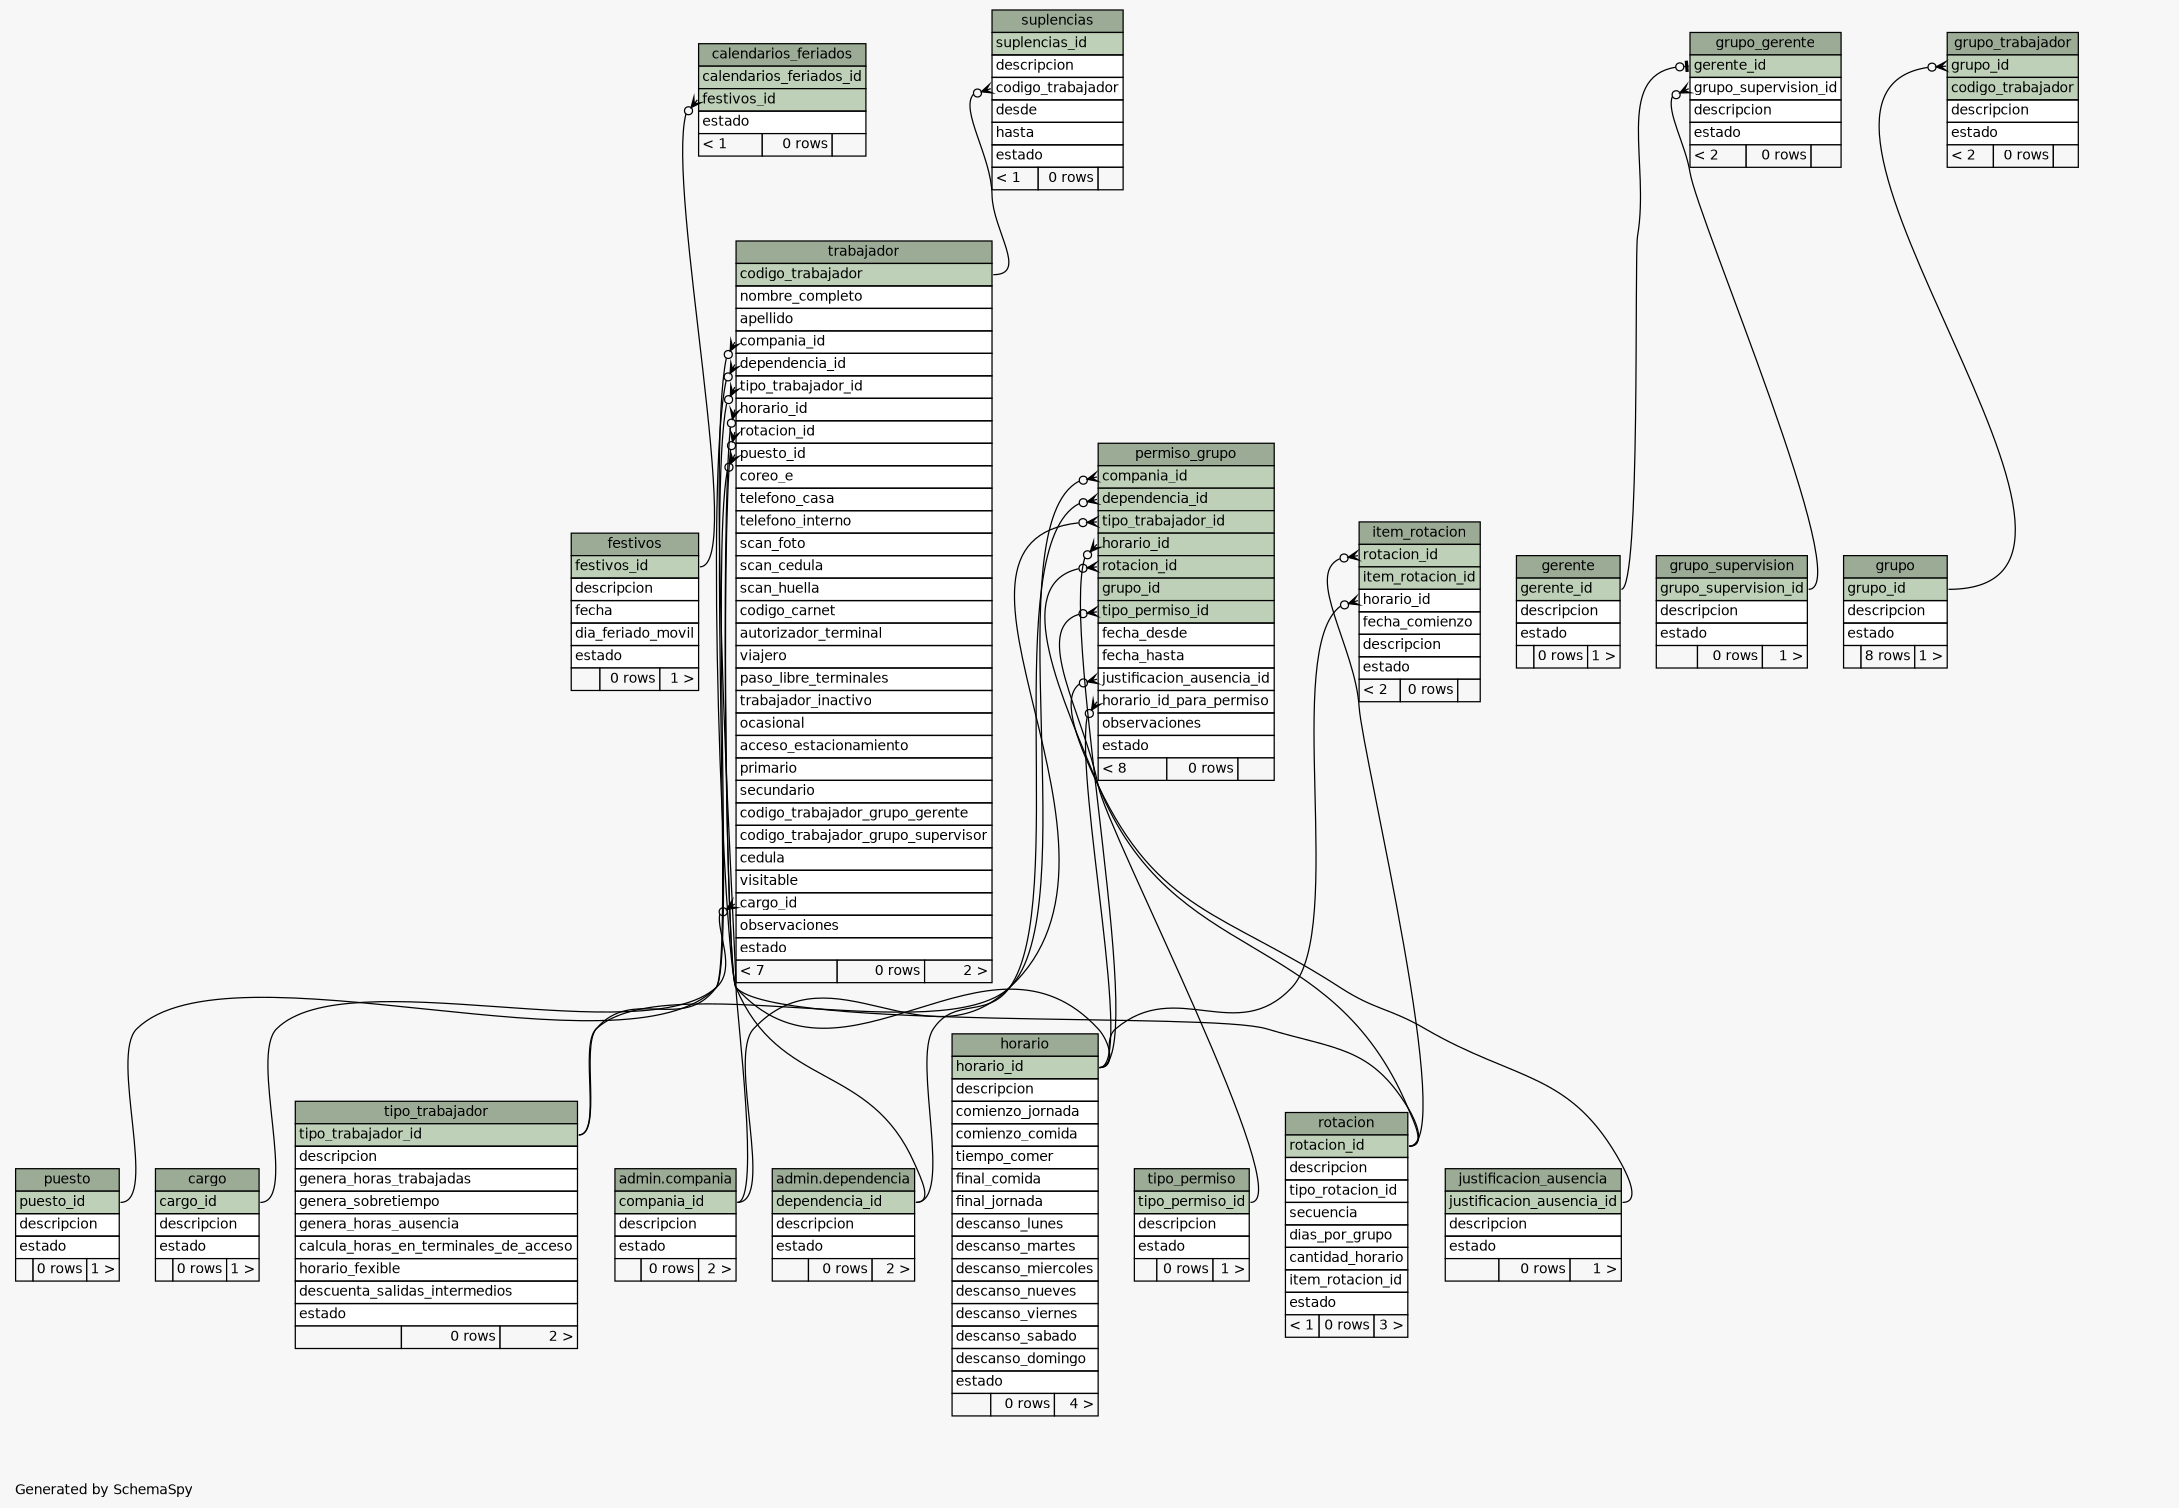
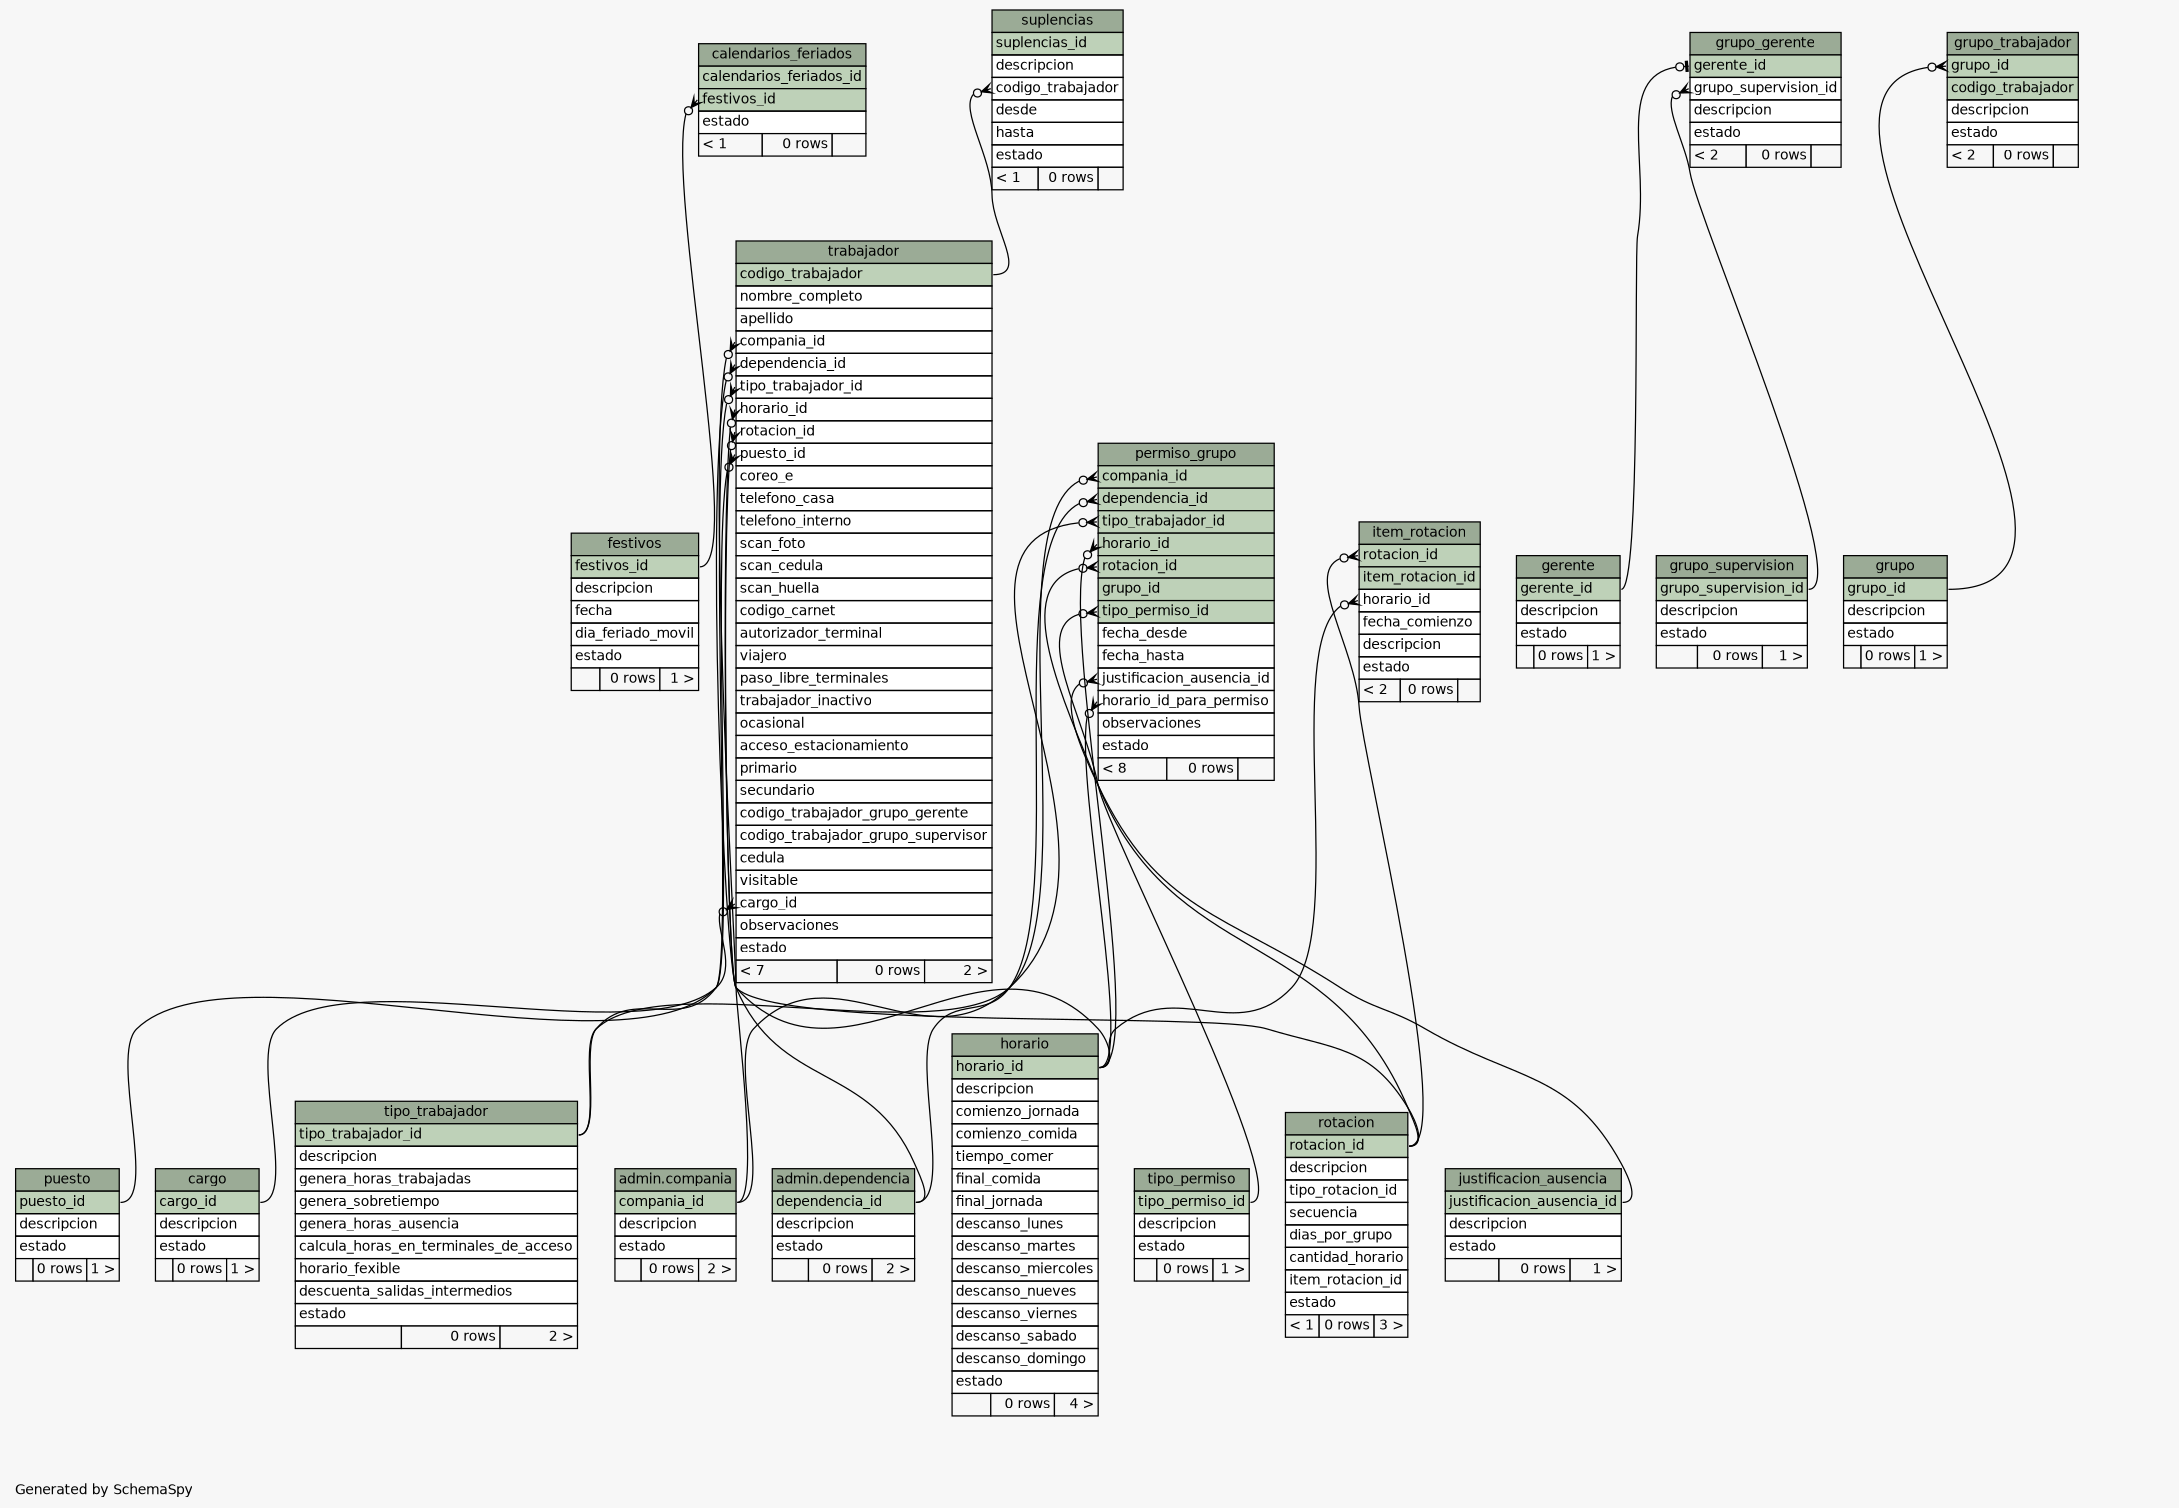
(1888, 656) -> (1888, 656)
